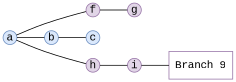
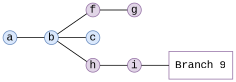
(51, 22) -> (72, 24)
(51, 54) -> (72, 51)
